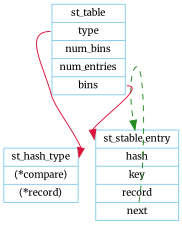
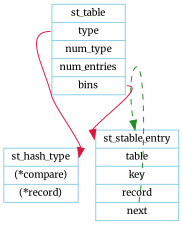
(89, 49) -> (89, 49)
(137, 157) -> (137, 157)
